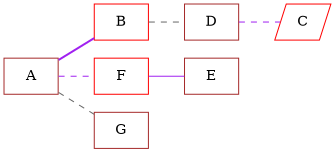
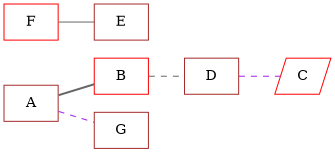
(76, 49) -> (76, 90)
(76, 76) -> none
(167, 76) -> (76, 22)
(76, 103) -> (76, 117)
